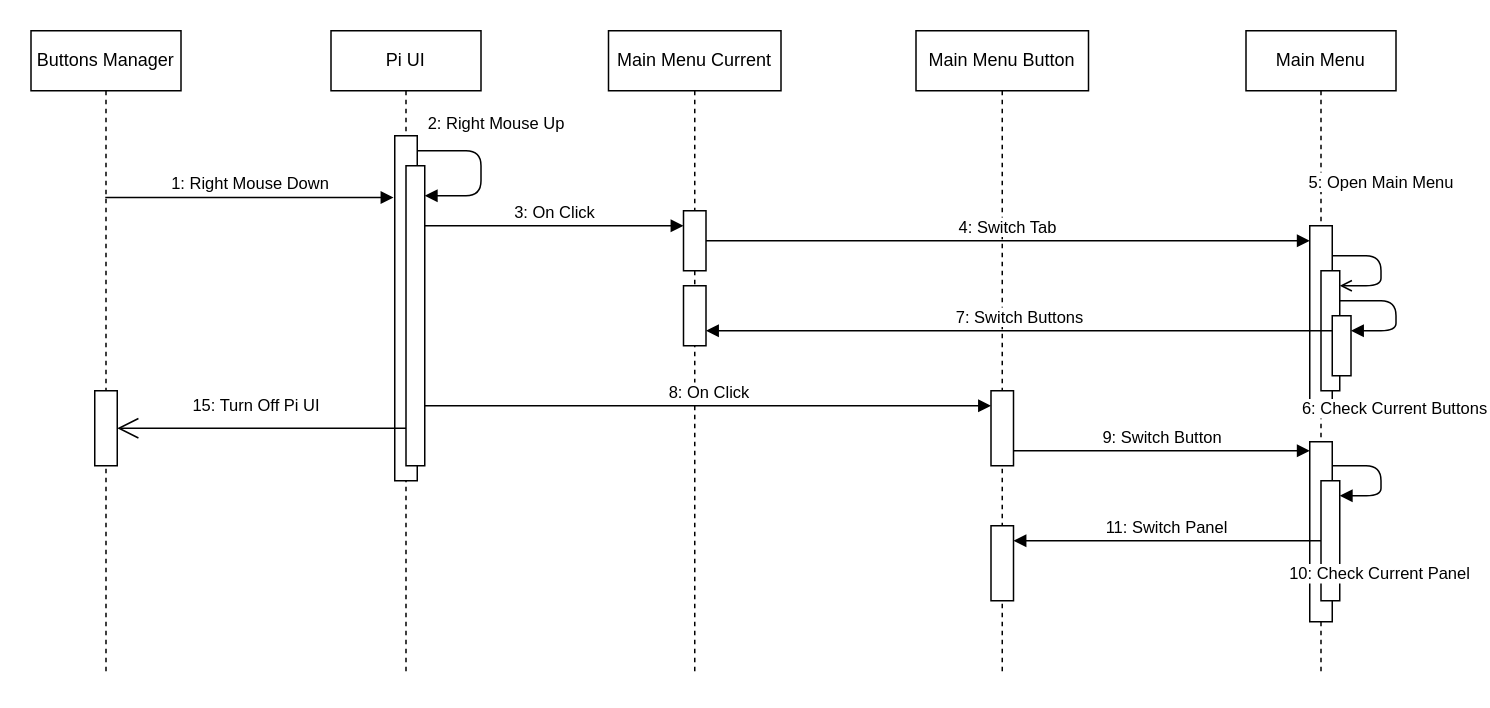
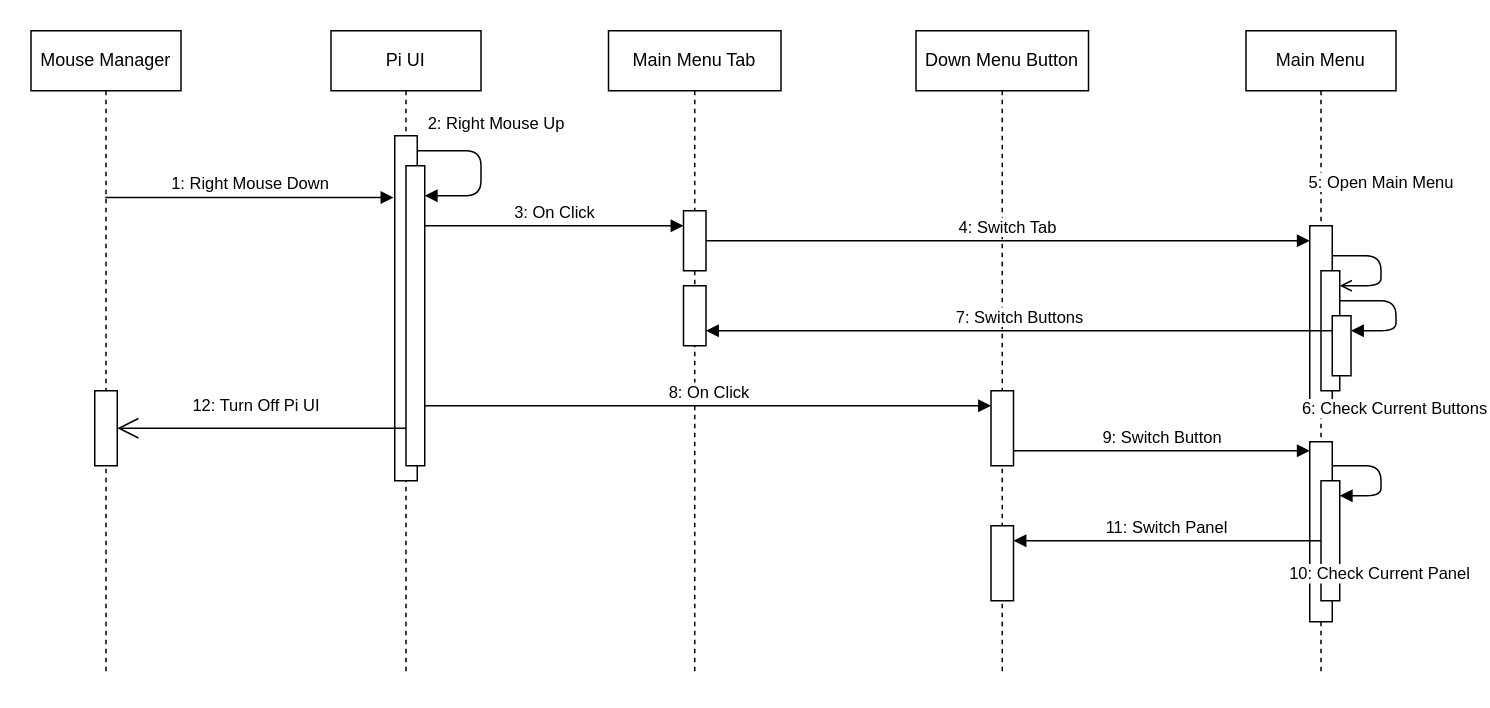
(106, 61) -> (106, 61)
(695, 61) -> (695, 61)
(1002, 61) -> (1002, 61)
(257, 406) -> (257, 406)
